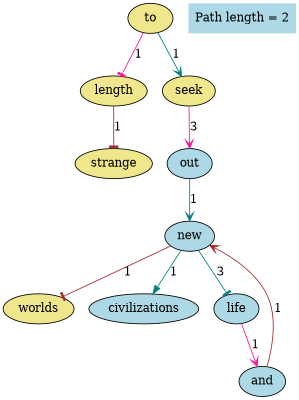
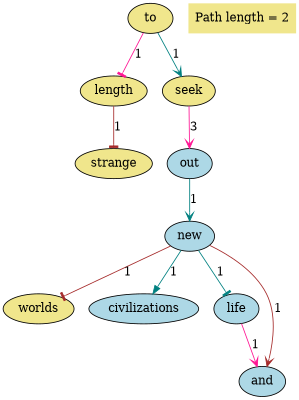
(242, 18) -> (242, 18)
(221, 273) -> (221, 273)
(268, 297) -> (264, 289)
